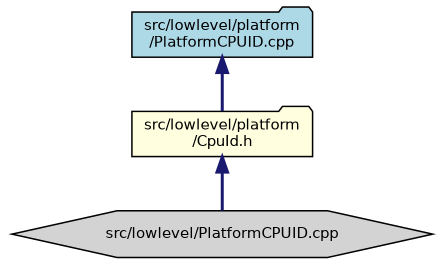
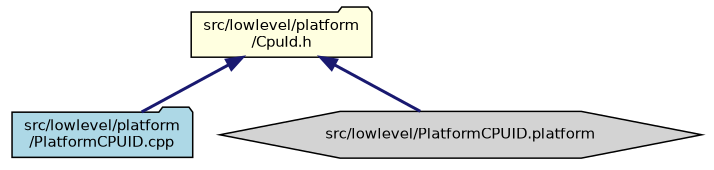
(222, 92) -> (185, 88)
(222, 234) -> (461, 135)
